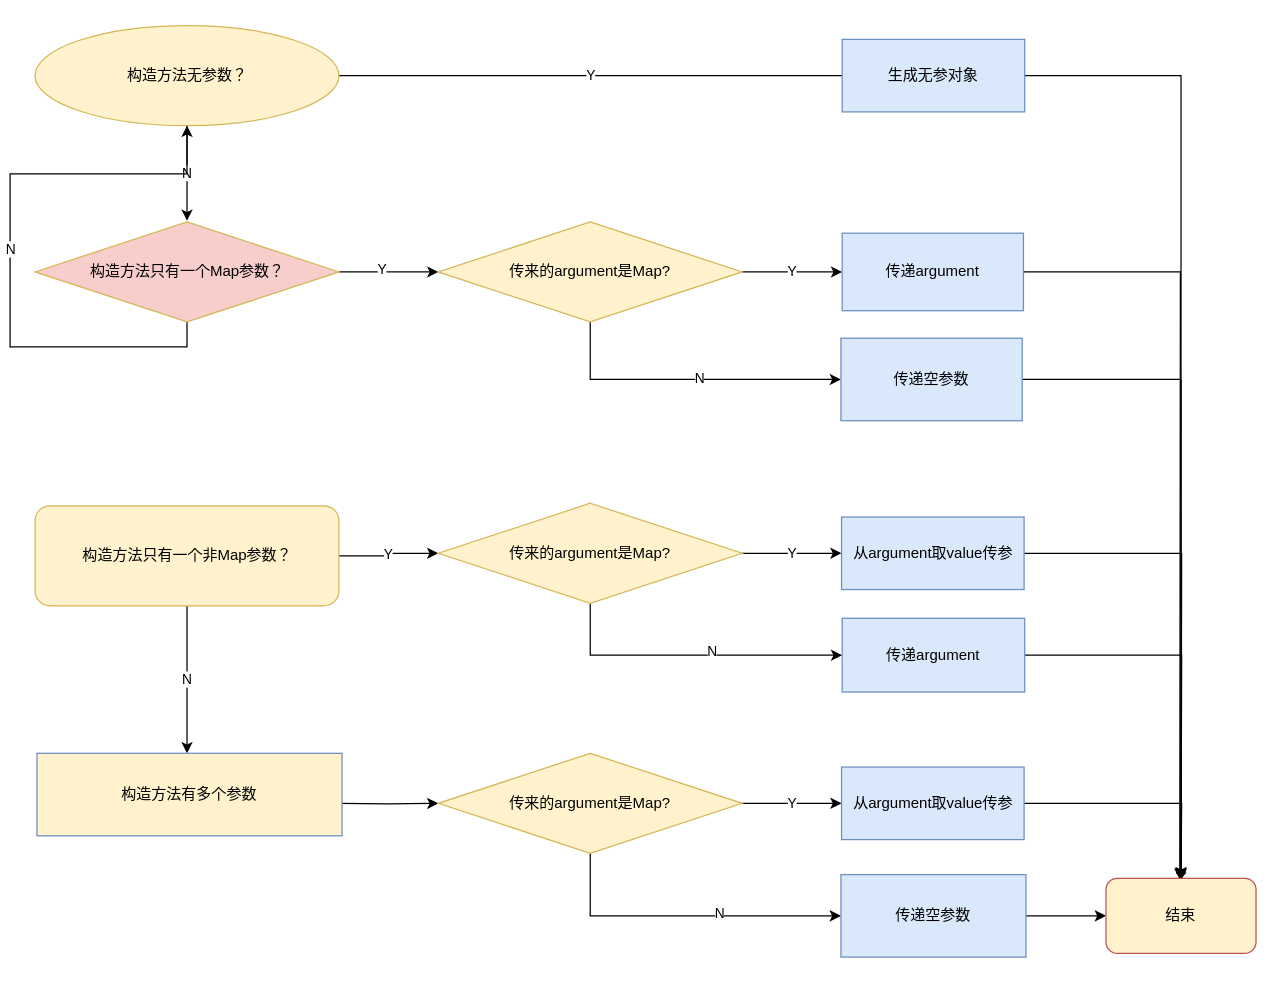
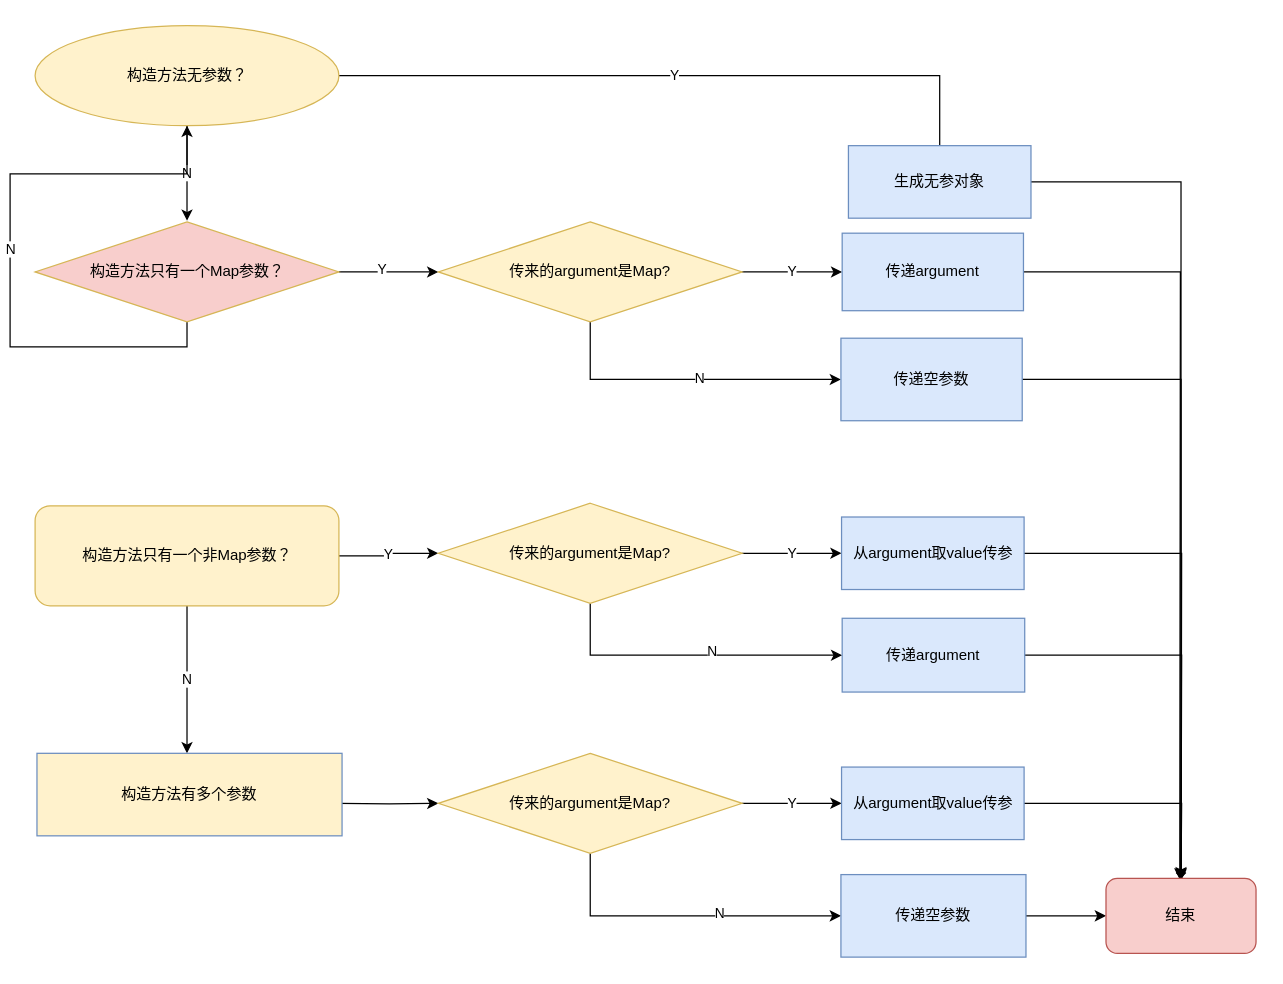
(933, 76) -> (939, 182)
(1181, 916) -> (1181, 916)
